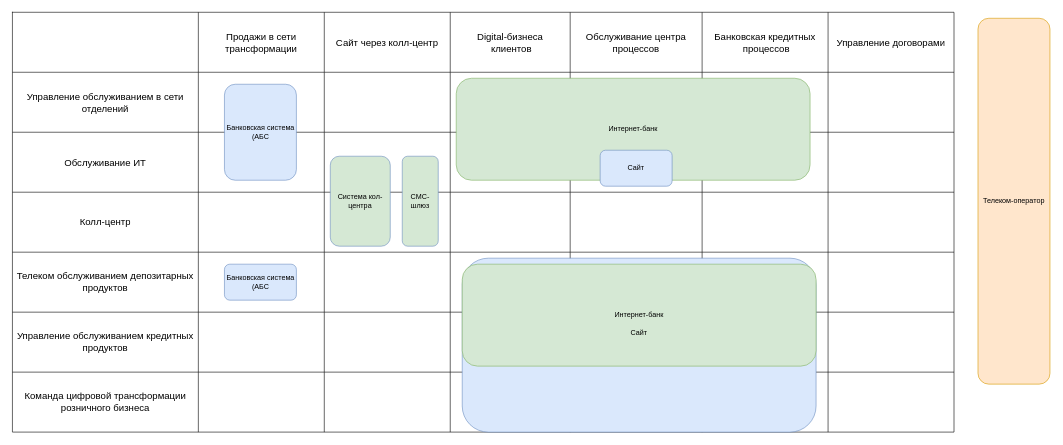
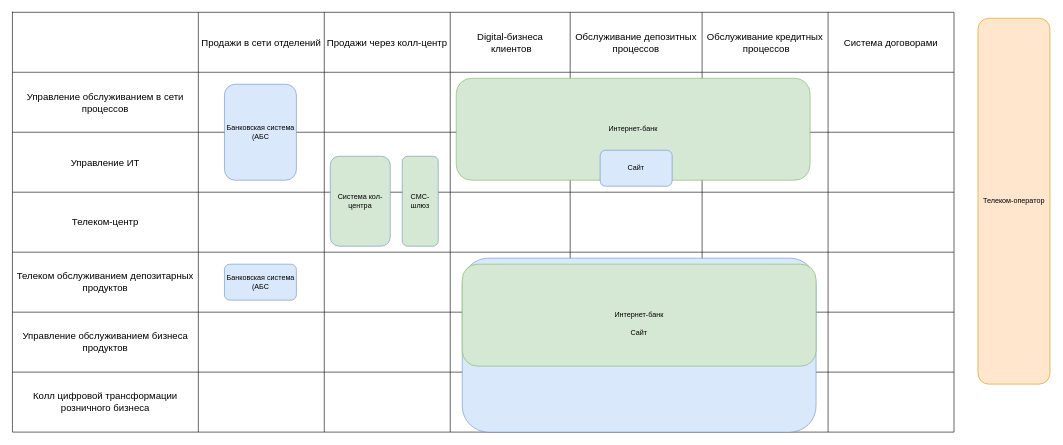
(261, 42) -> (261, 42)
(387, 42) -> (387, 42)
(636, 42) -> (636, 42)
(765, 42) -> (765, 42)
(891, 42) -> (891, 42)
(105, 102) -> (105, 102)
(105, 162) -> (105, 162)
(105, 222) -> (105, 222)
(105, 342) -> (105, 342)
(105, 402) -> (105, 402)
